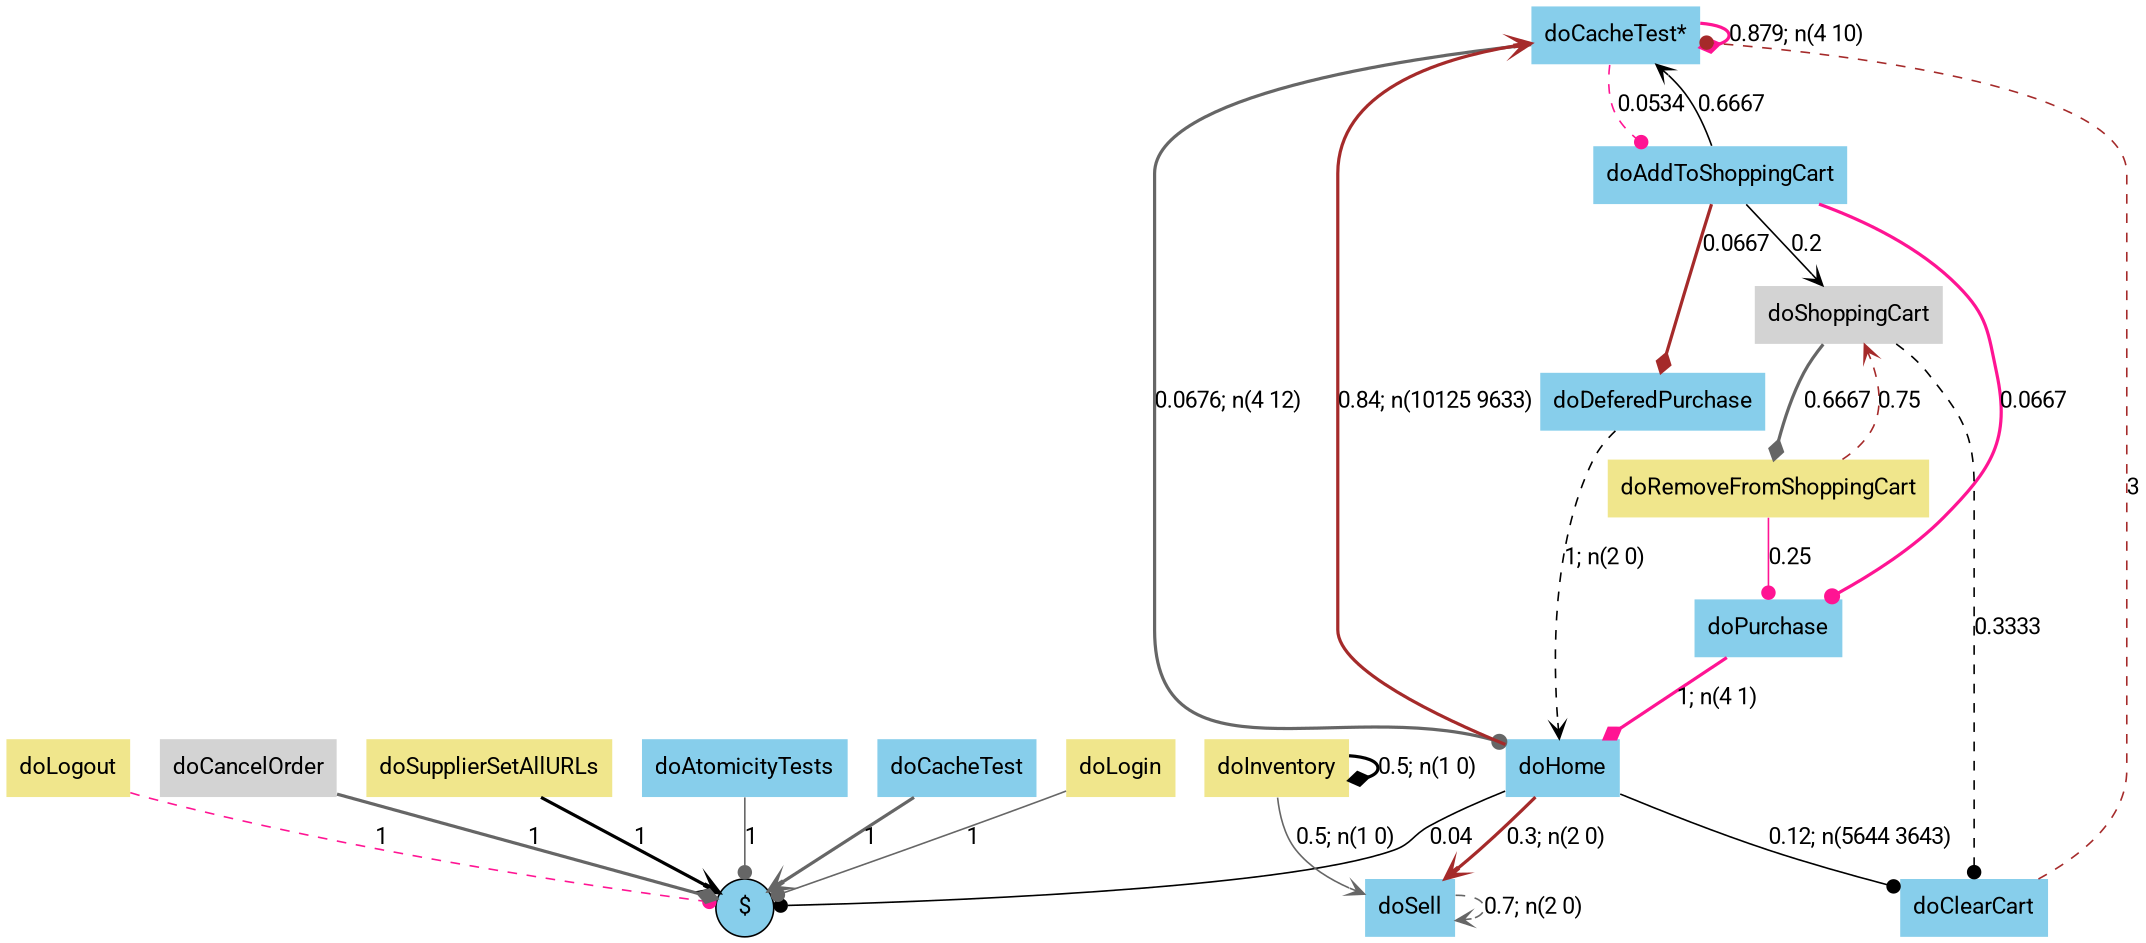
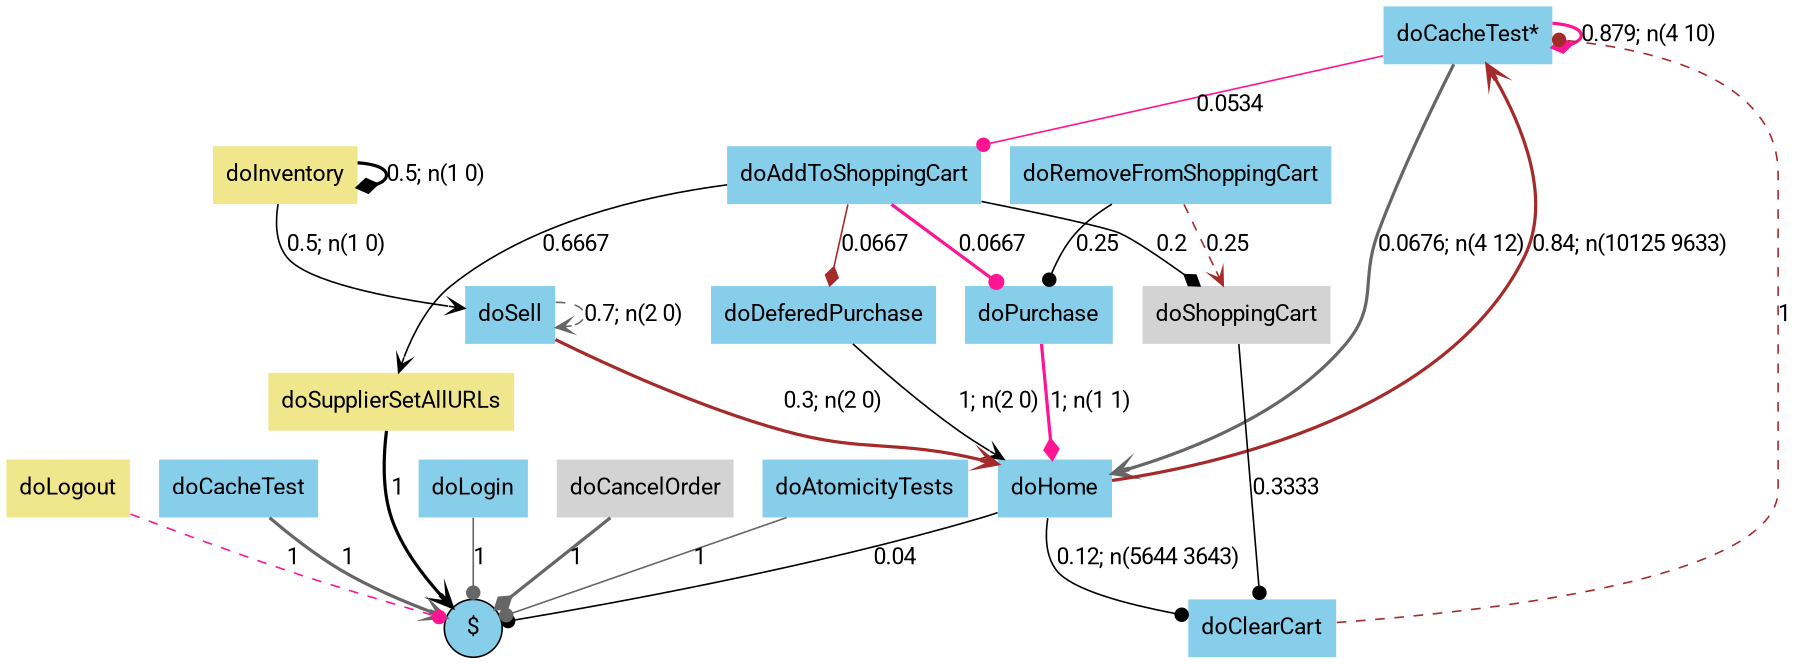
(1612, 106) -> (1187, 100)
(1694, 108) -> (542, 233)
(1779, 239) -> (1099, 227)
(1689, 279) -> (841, 235)
(1796, 390) -> none
(1155, 393) -> (1359, 324)
(1899, 402) -> (1228, 245)
(1768, 489) -> (1171, 175)
(2133, 489) -> (1785, 315)
(1768, 552) -> (1076, 233)
(1562, 570) -> (919, 401)
(1974, 591) -> (1249, 465)
(1717, 698) -> (1090, 402)
(1121, 768) -> (473, 489)
(1497, 834) -> (762, 424)
(1299, 854) -> (338, 283)
